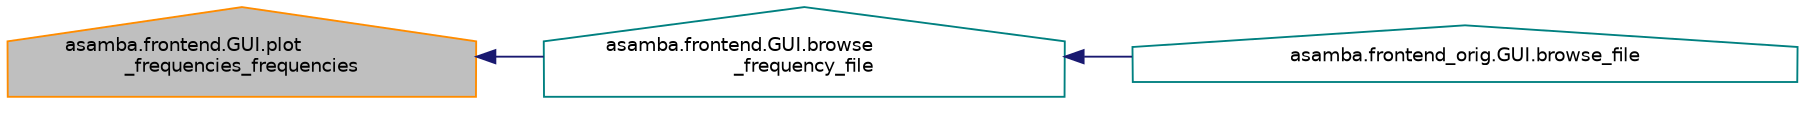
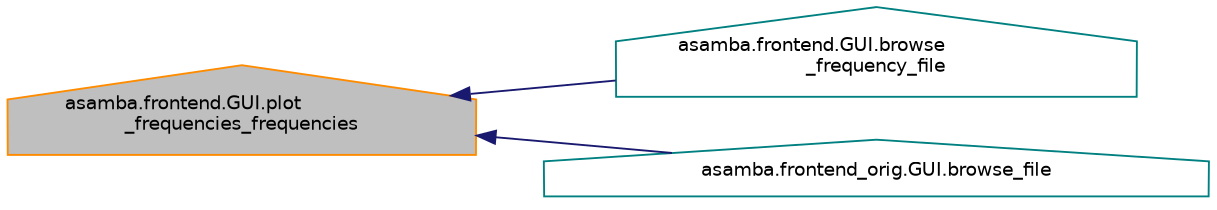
(1108, 57) -> (584, 145)
